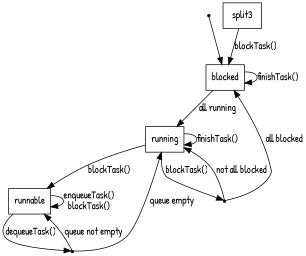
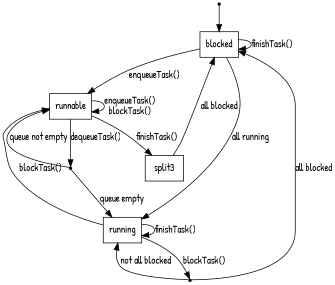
(256, 47) -> (219, 106)
none -> (145, 64)
none -> (121, 131)
